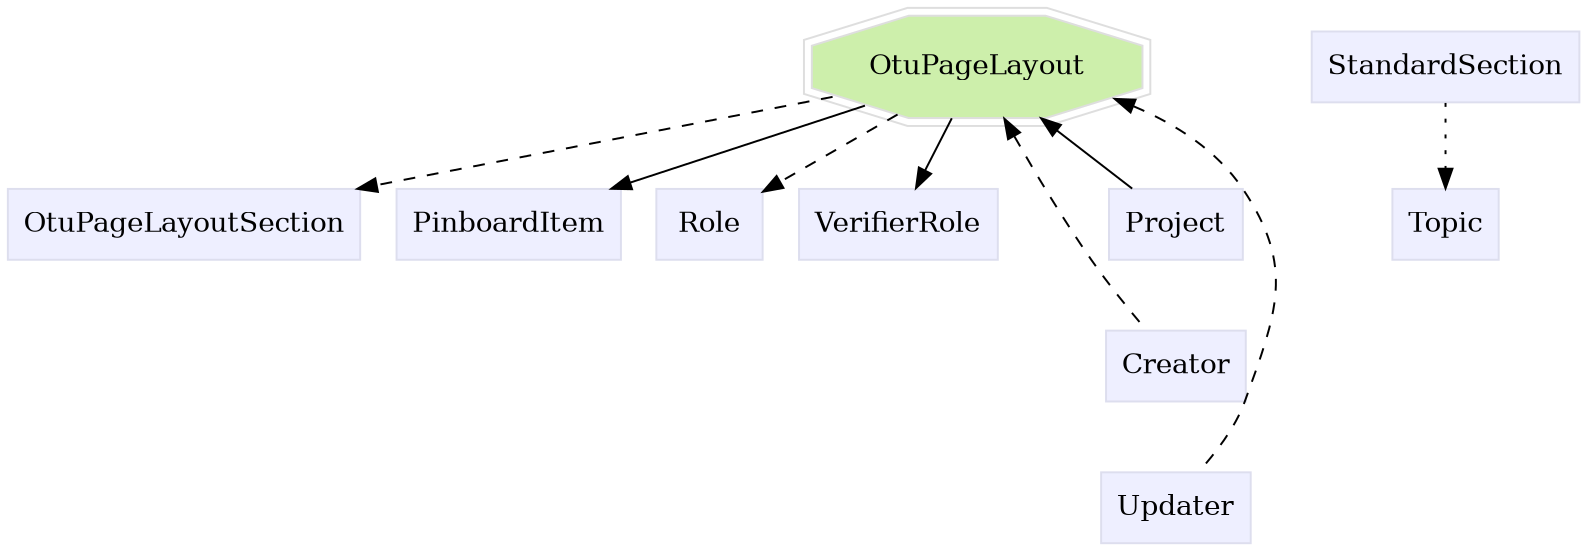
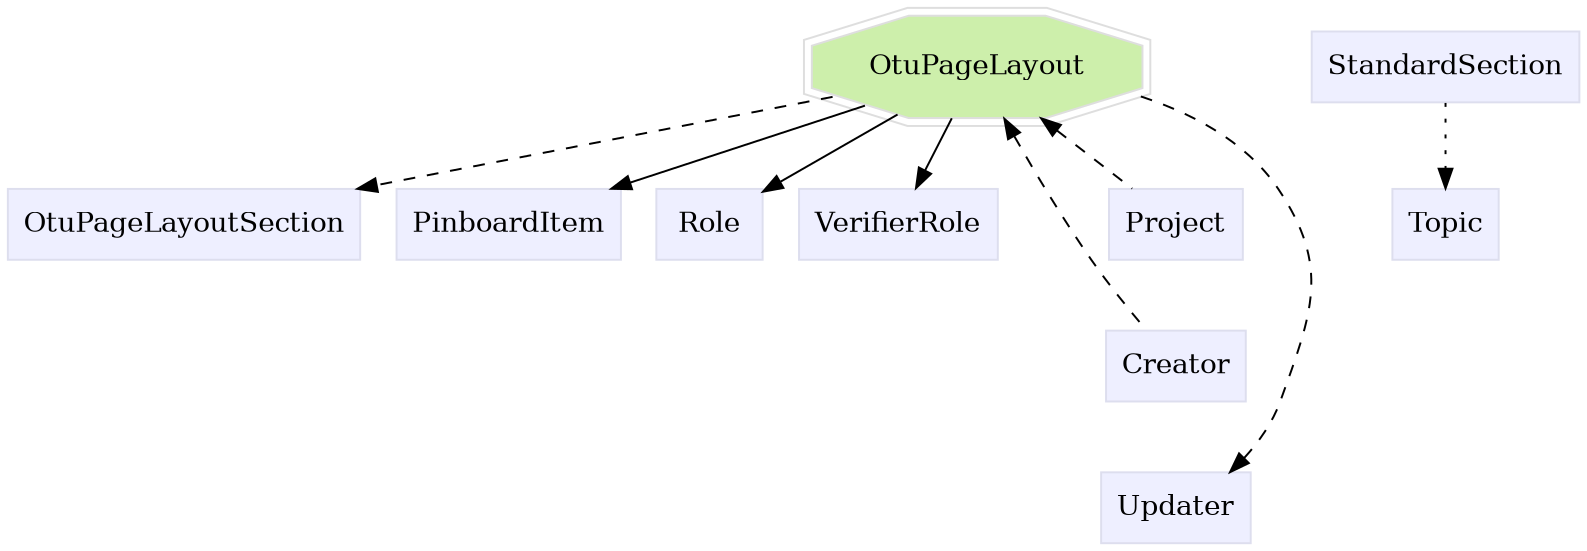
(839, 148) -> (839, 148)
(1094, 160) -> (1094, 160)
(1275, 267) -> (1304, 240)
